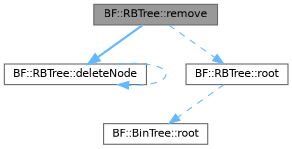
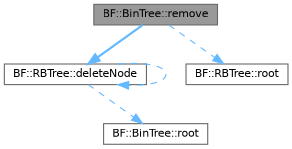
(156, 15) -> (156, 15)
(201, 101) -> (111, 101)
